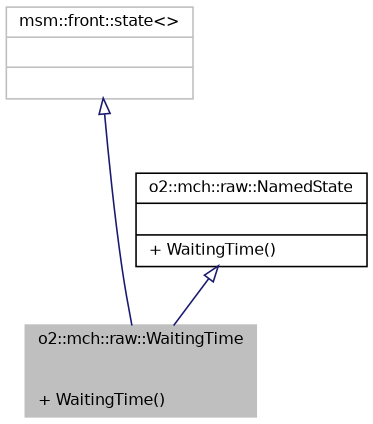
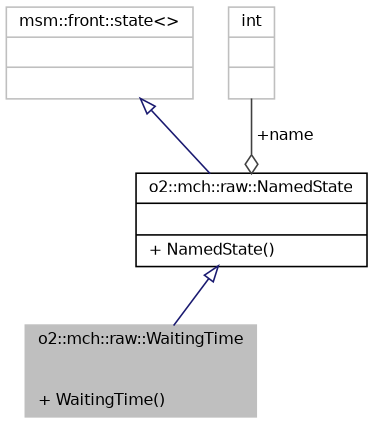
none -> (252, 53)
(116, 220) -> (181, 142)
(213, 250) -> (212, 250)
